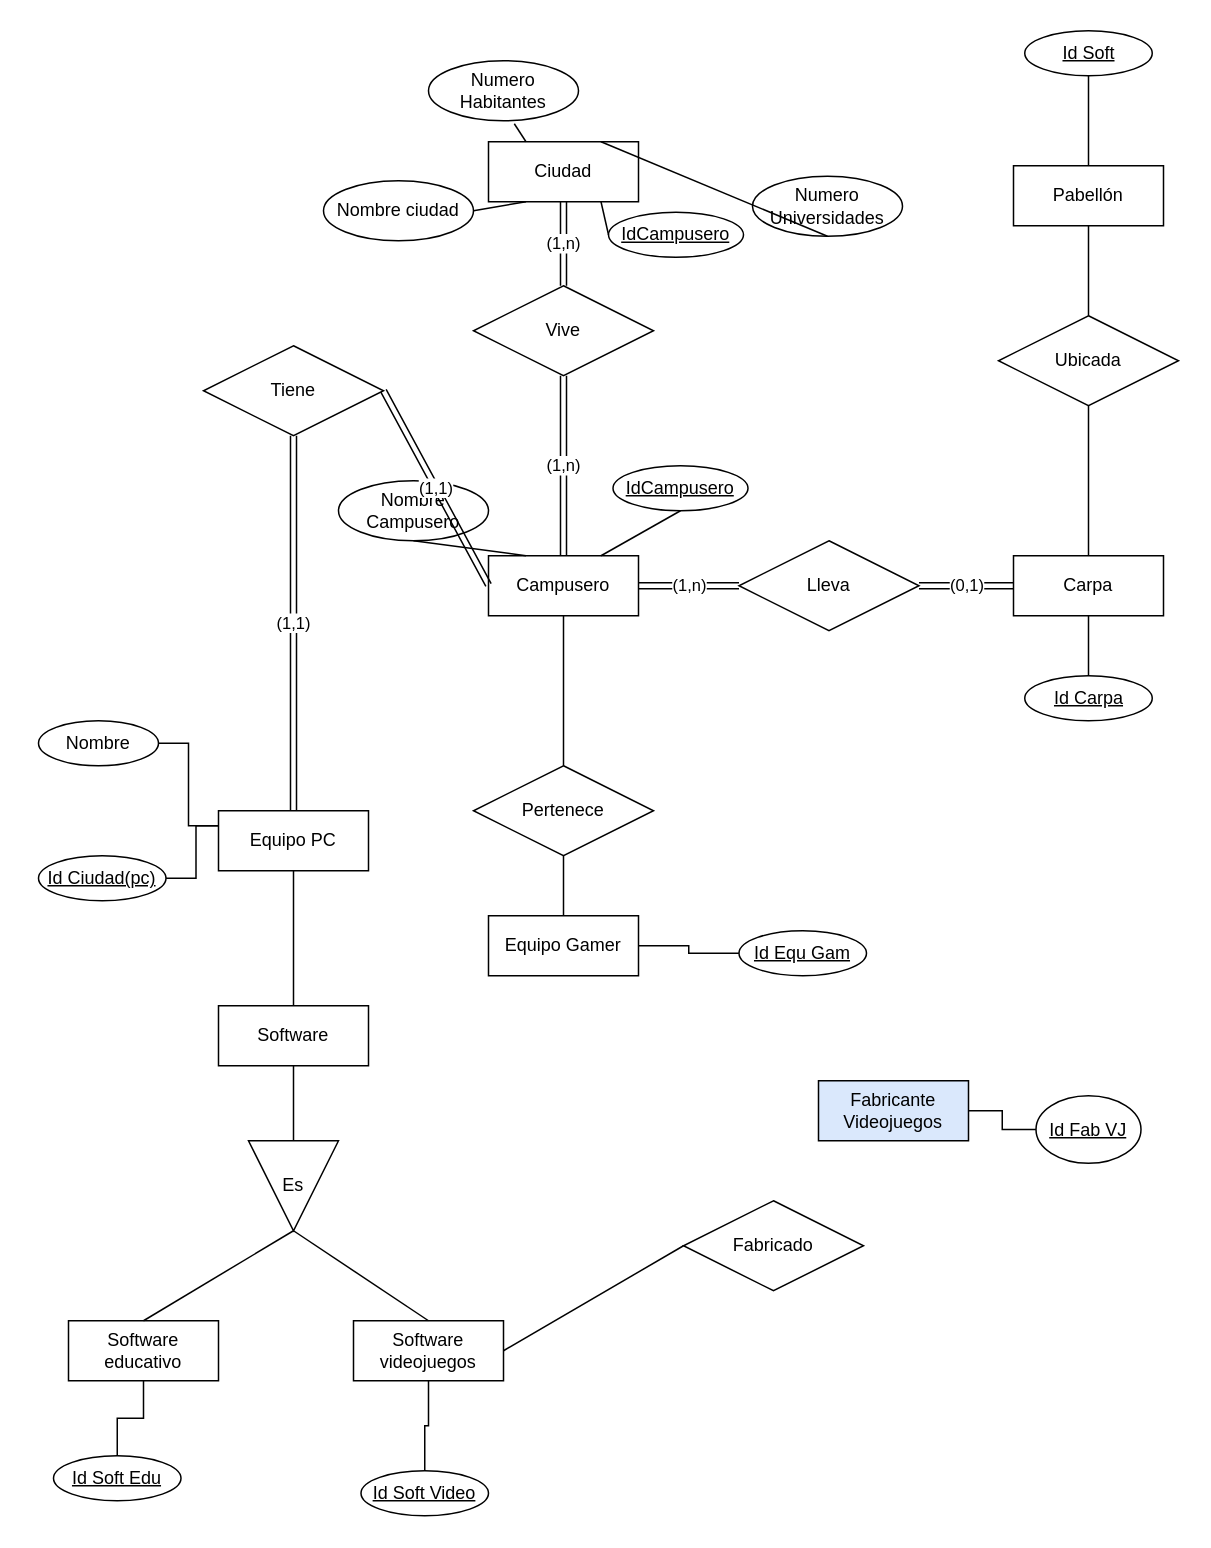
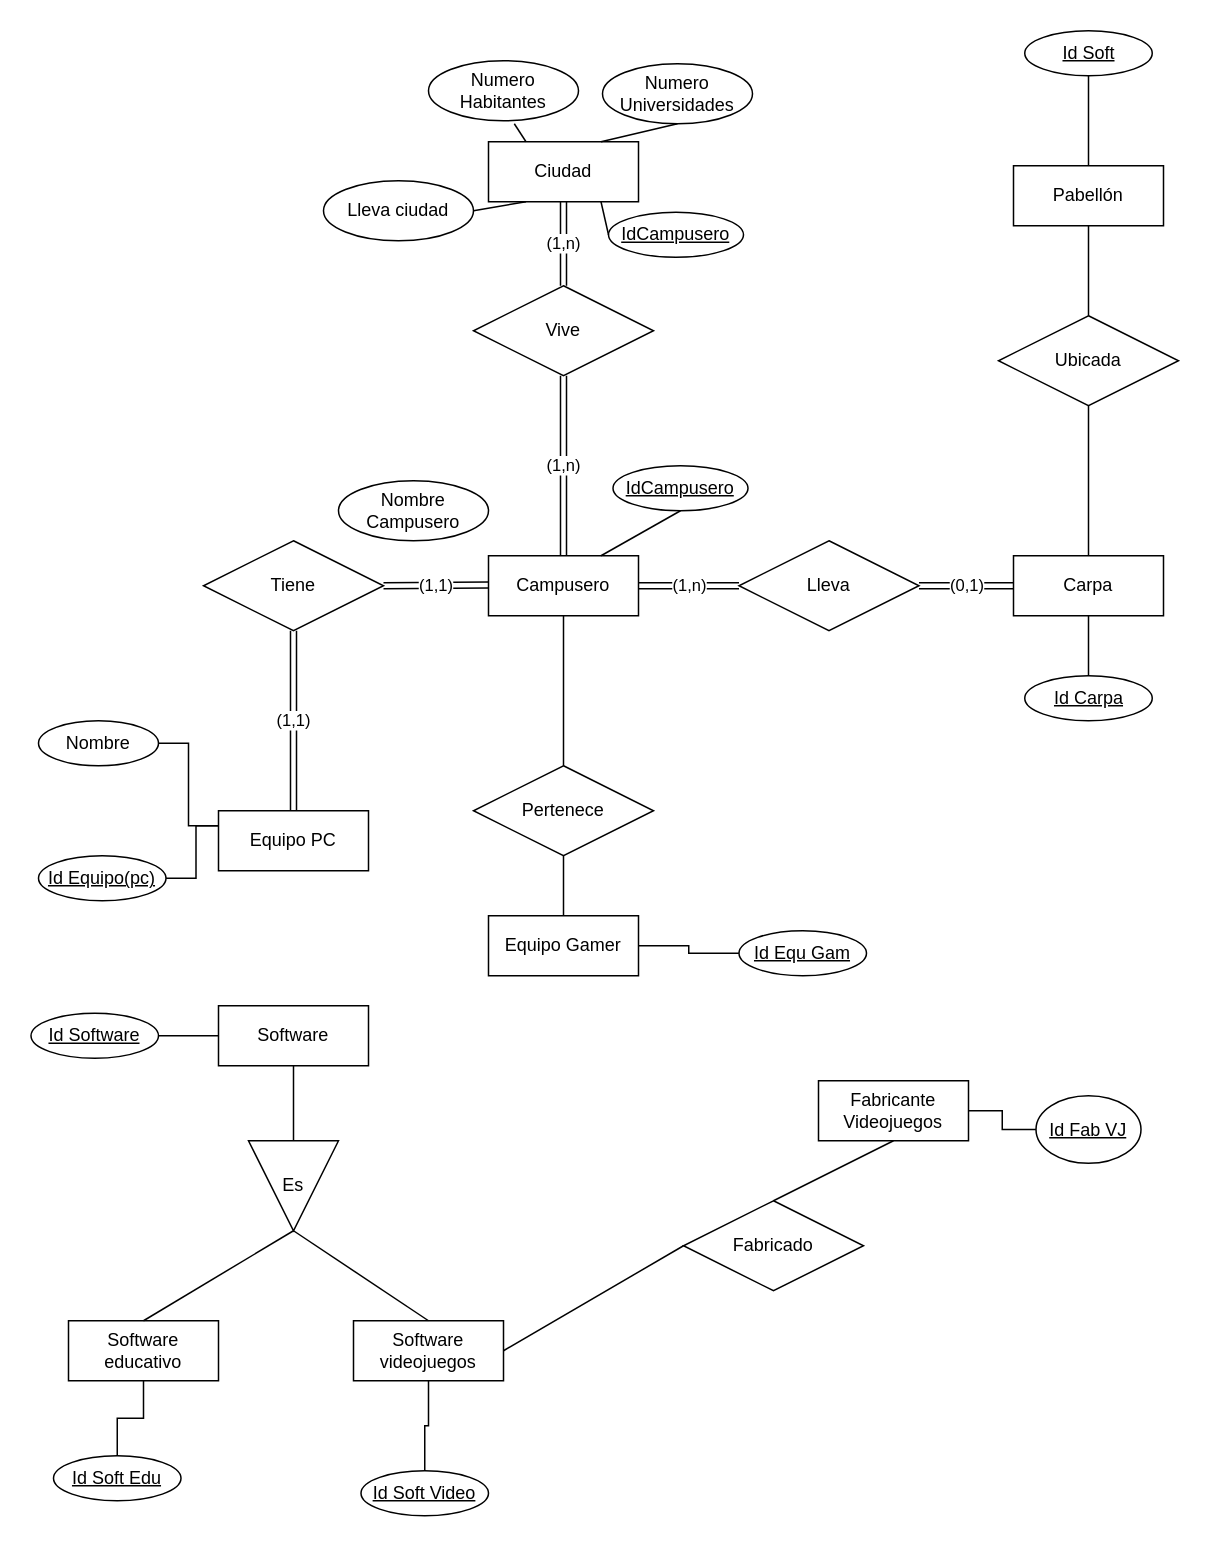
(827, 206) -> (677, 94)
(398, 211) -> (398, 211)
(293, 391) -> (293, 586)
(468, 548) -> none
(102, 878) -> (102, 878)
(293, 938) -> none
none -> (95, 1036)
none -> (188, 1036)
(893, 1111) -> (893, 1111)
none -> (833, 1171)
